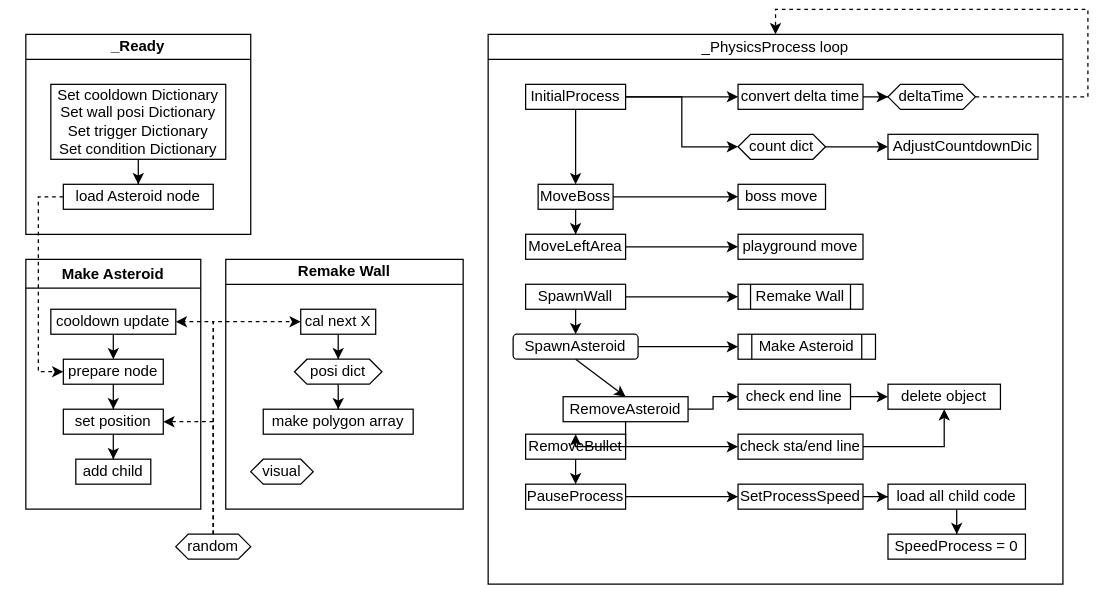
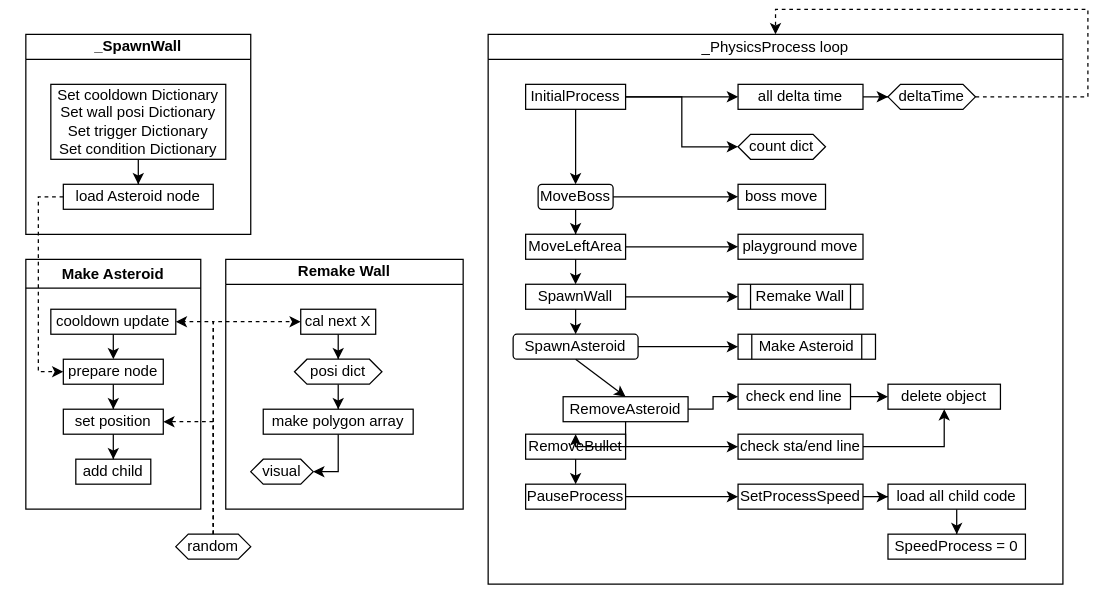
(138, 47) -> (138, 47)
(801, 97) -> (801, 97)
(853, 147) -> none
(963, 147) -> none
(576, 197) -> (576, 197)
none -> (576, 267)
none -> (338, 462)
